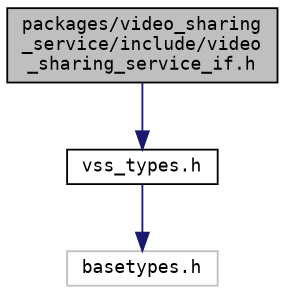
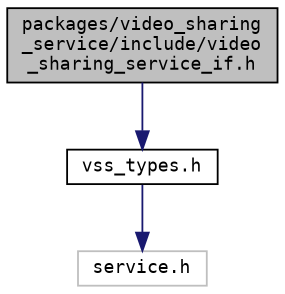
(142, 268) -> (142, 268)
